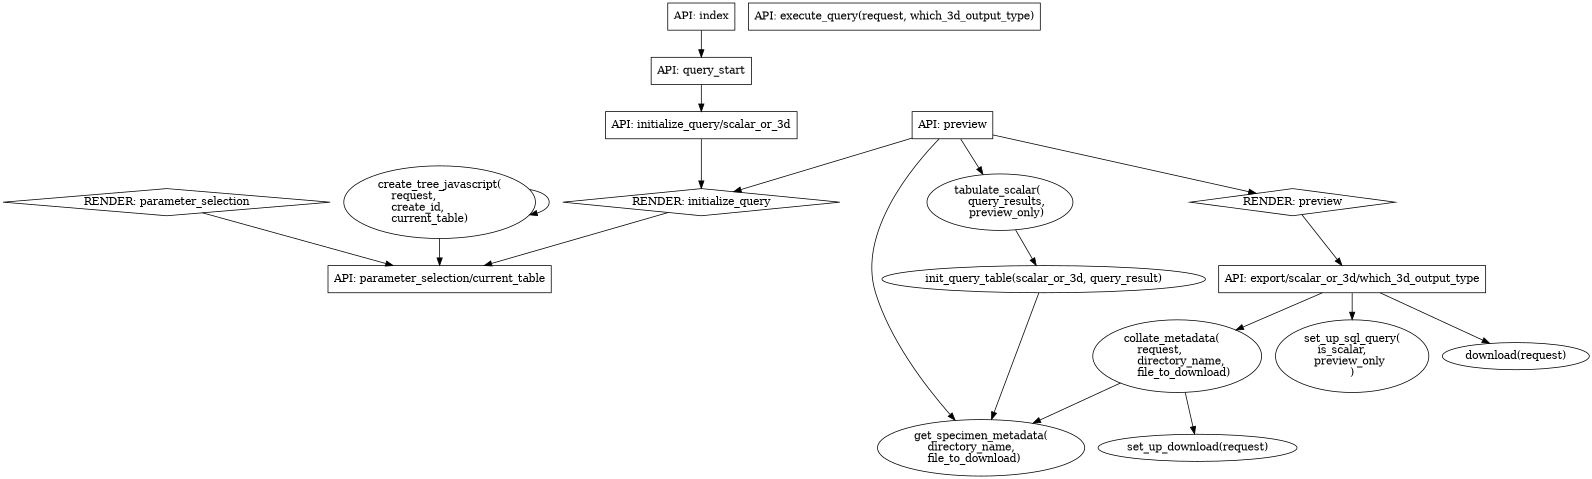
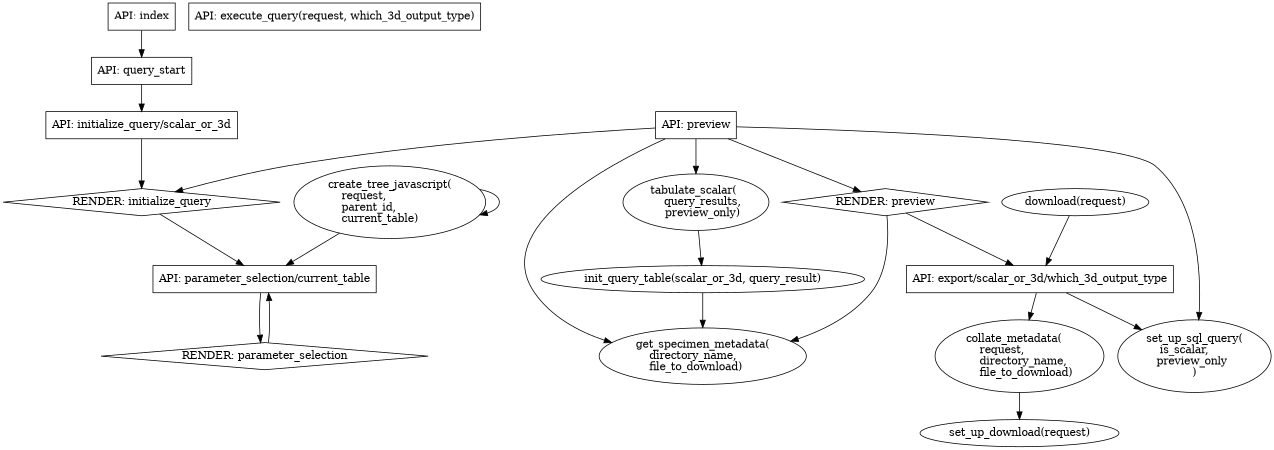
none -> (1026, 142)
(440, 202) -> (390, 202)
none -> (260, 314)
(1431, 317) -> (1059, 237)
(1080, 401) -> (869, 295)
